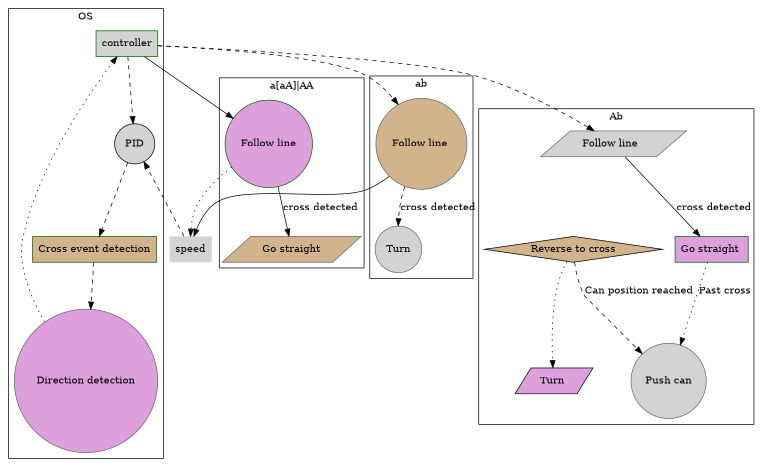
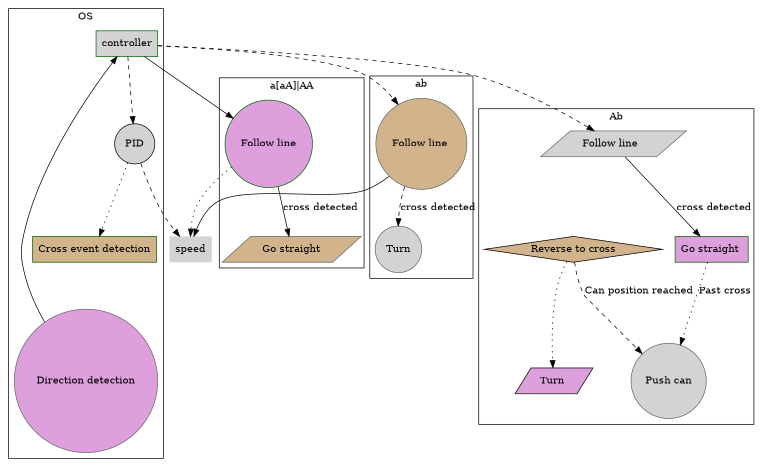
(40, 186) -> (40, 186)
(115, 196) -> (115, 196)
(168, 207) -> (155, 199)
(92, 282) -> none
